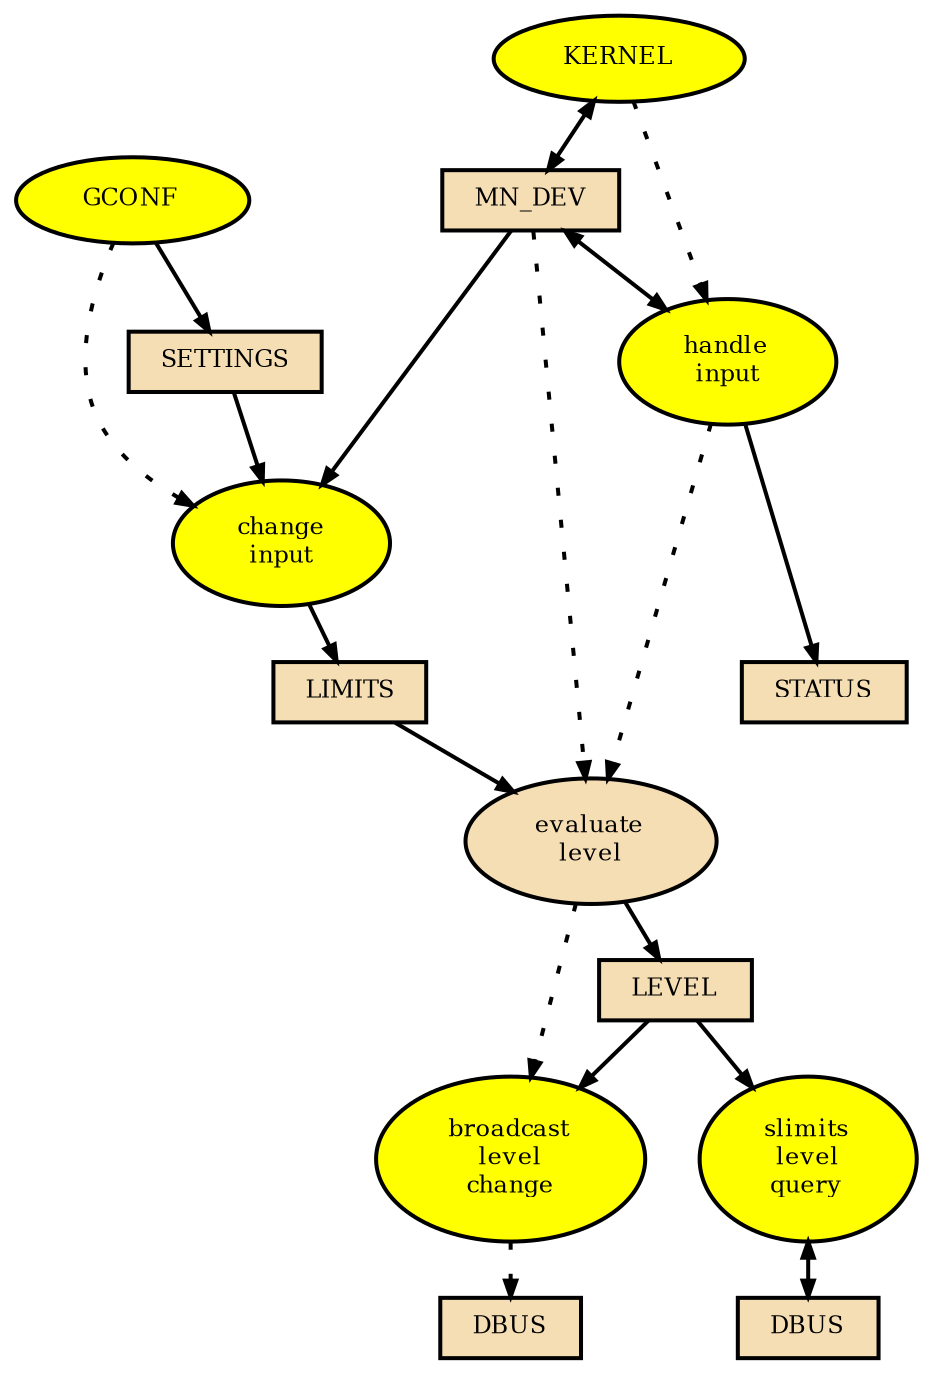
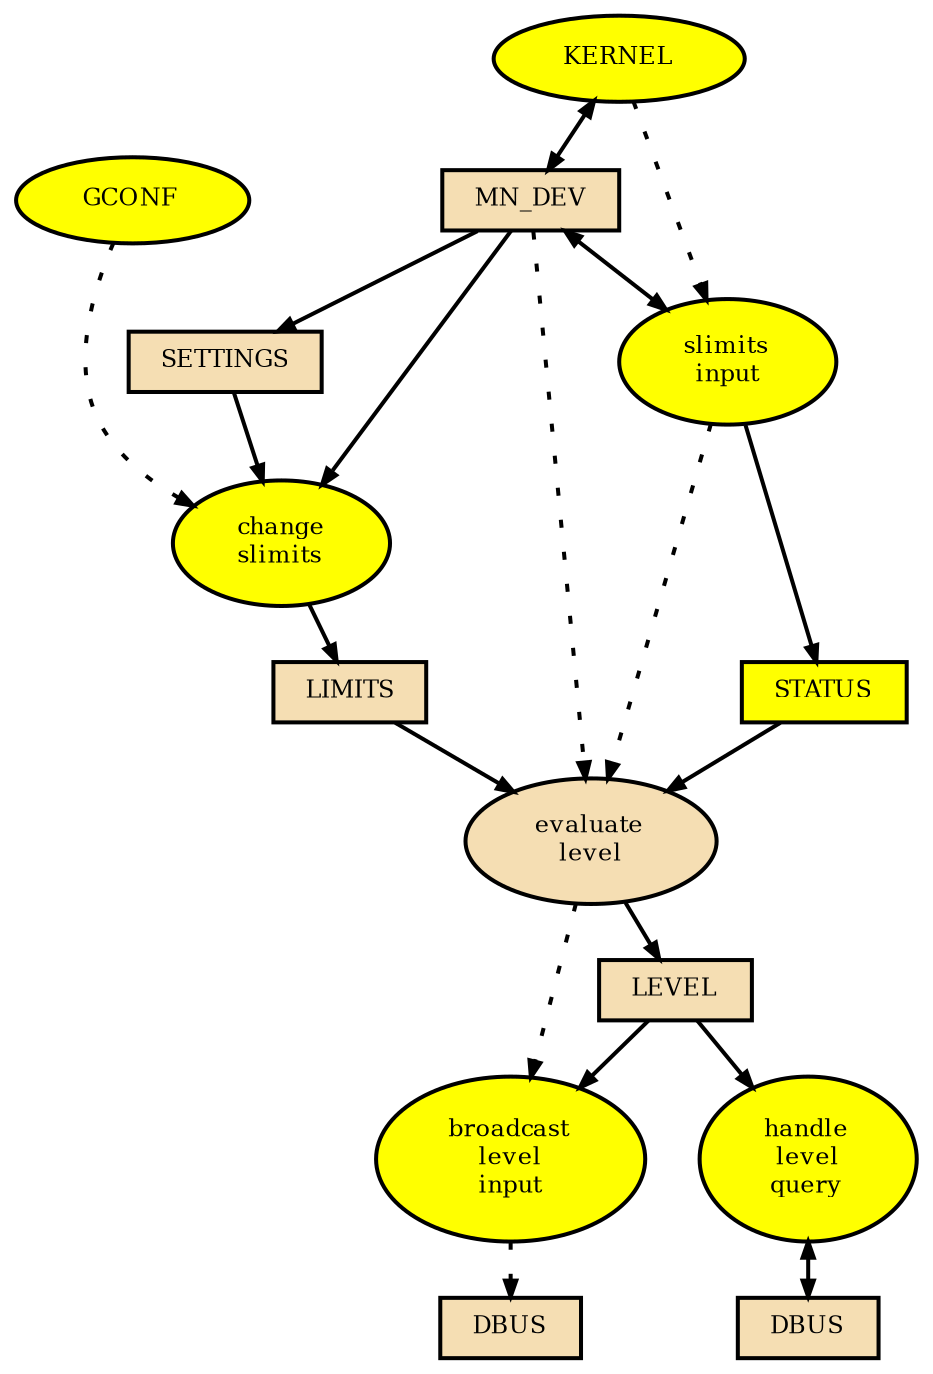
(178, 280) -> (385, 277)
(728, 362) -> (728, 362)
(281, 543) -> (281, 543)
(824, 692) -> (824, 692)
none -> (731, 752)
(511, 1159) -> (511, 1159)
(808, 1159) -> (808, 1159)
